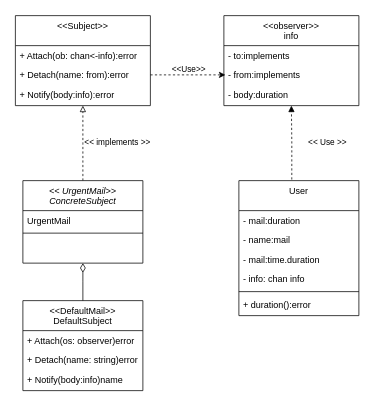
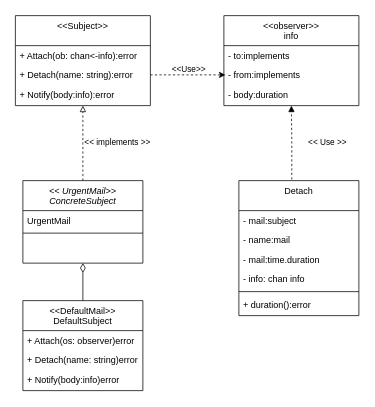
(80, 75) -> (84, 75)
(299, 191) -> (299, 191)
(275, 221) -> (274, 221)
(80, 380) -> (83, 380)
